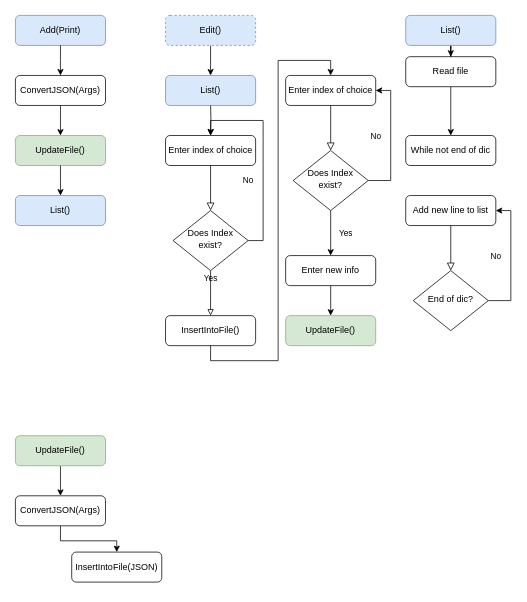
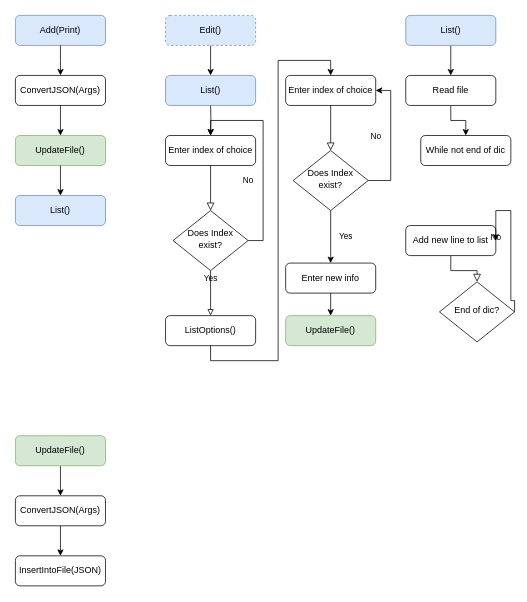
(450, 72) -> (450, 90)
(450, 150) -> (465, 150)
(450, 210) -> (450, 240)
(330, 270) -> (330, 278)
(450, 300) -> (477, 312)
(210, 330) -> (210, 330)
(117, 567) -> (60, 570)
